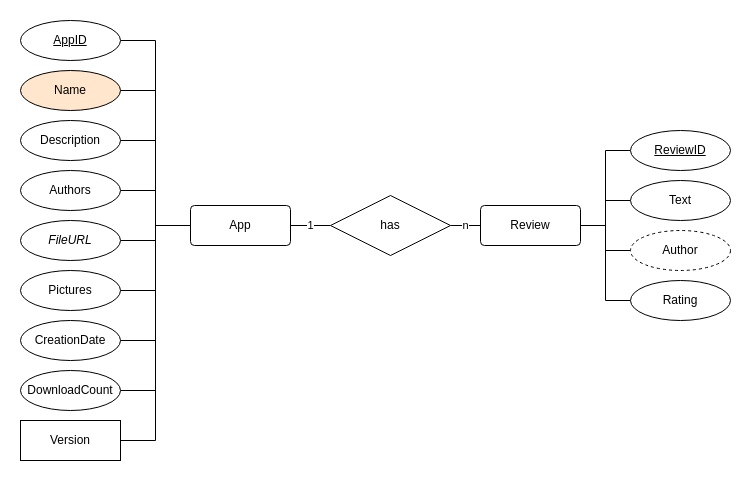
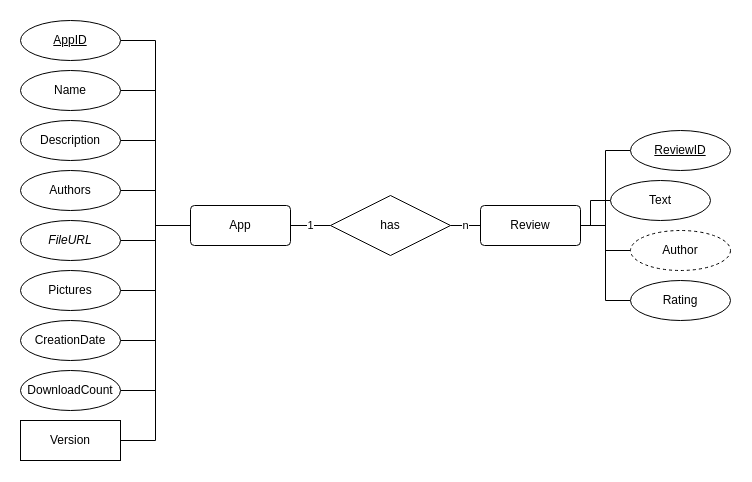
(71, 91) -> (71, 91)
(681, 201) -> (661, 201)
